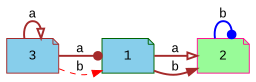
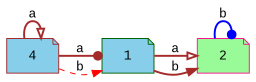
(33, 56) -> (33, 56)
